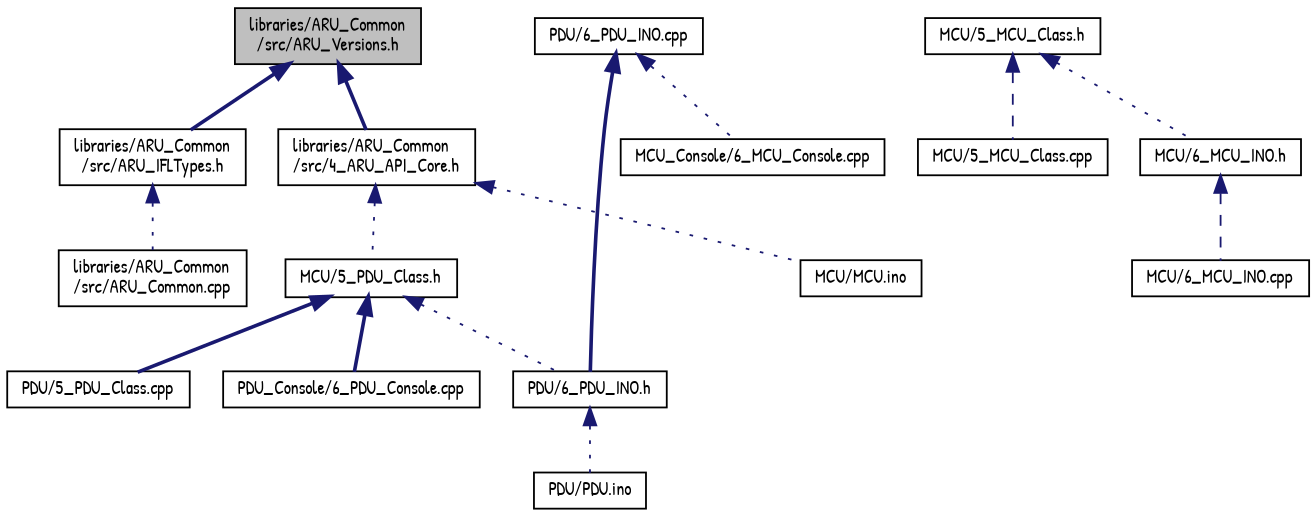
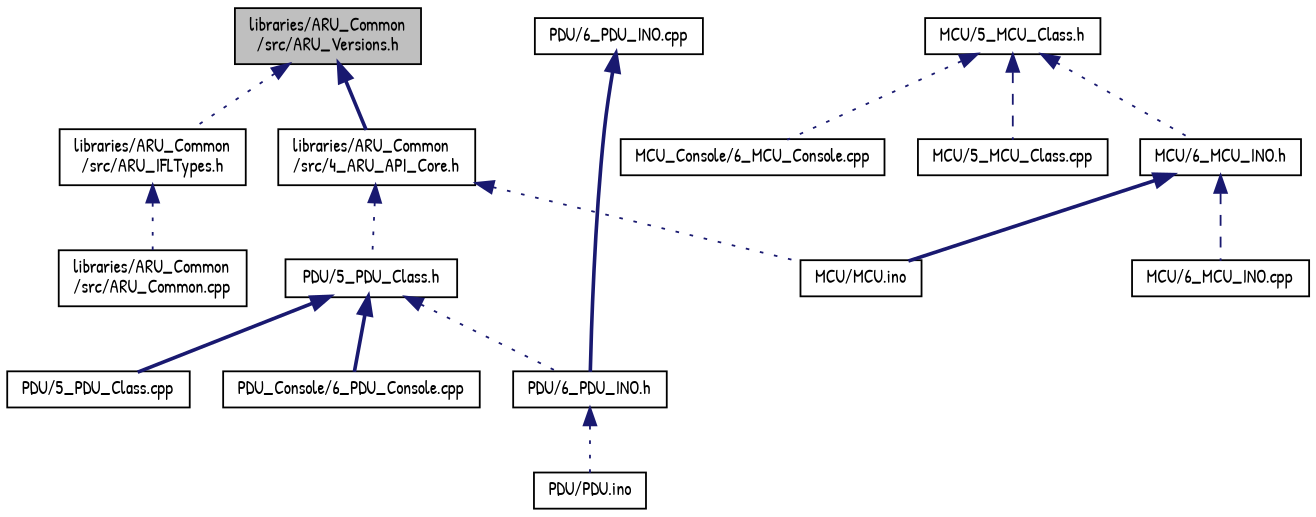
(233, 102) -> (233, 102)
(693, 103) -> (874, 100)
none -> (1032, 221)
(371, 278) -> (371, 278)
